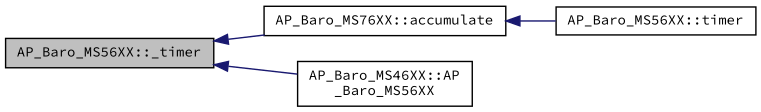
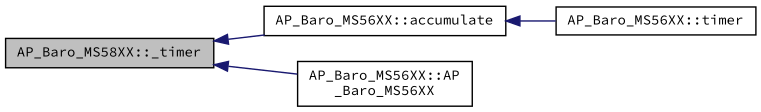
(385, 21) -> (385, 21)
(110, 53) -> (110, 53)
(385, 84) -> (385, 84)
